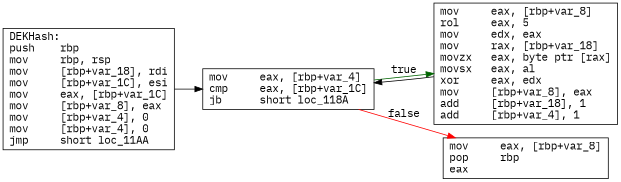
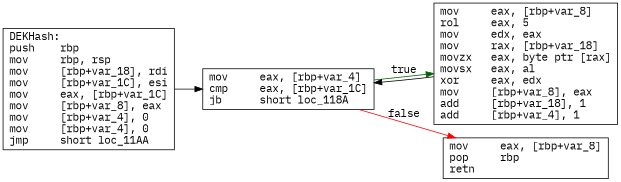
(526, 158) -> (526, 158)
